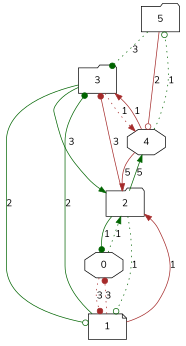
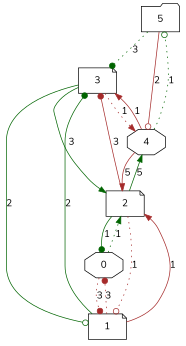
(98, 81) -> (98, 81)
(125, 204) -> (125, 204)
(131, 264) -> (131, 264)
